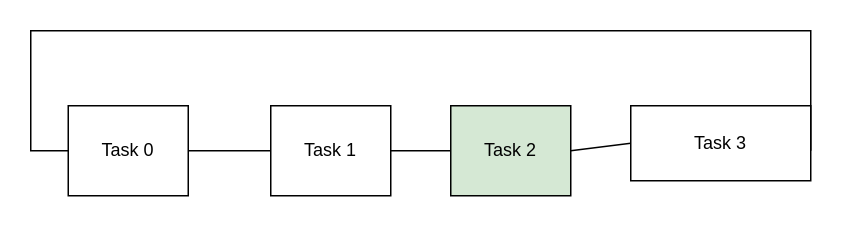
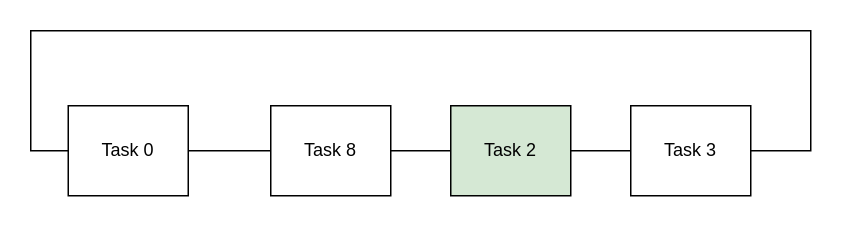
(721, 143) -> (691, 151)
(331, 151) -> (331, 151)
